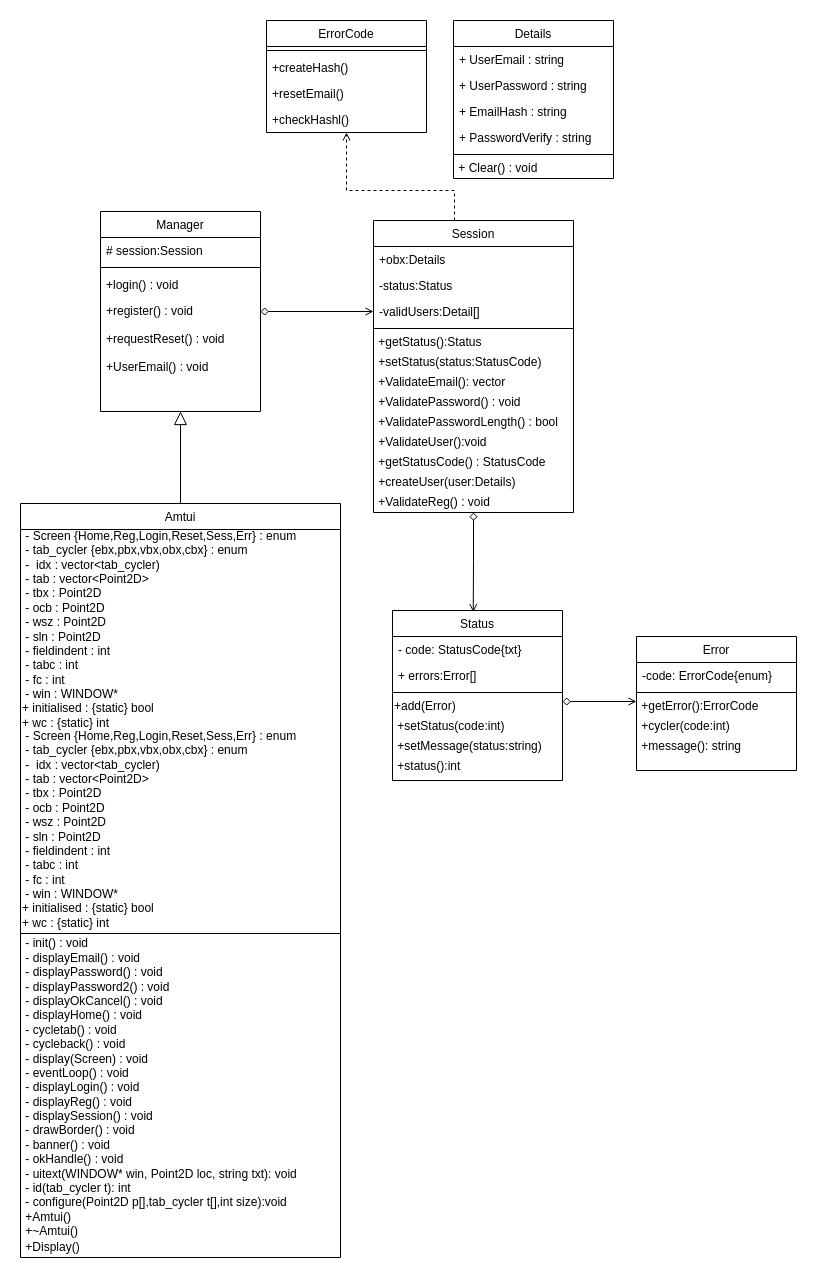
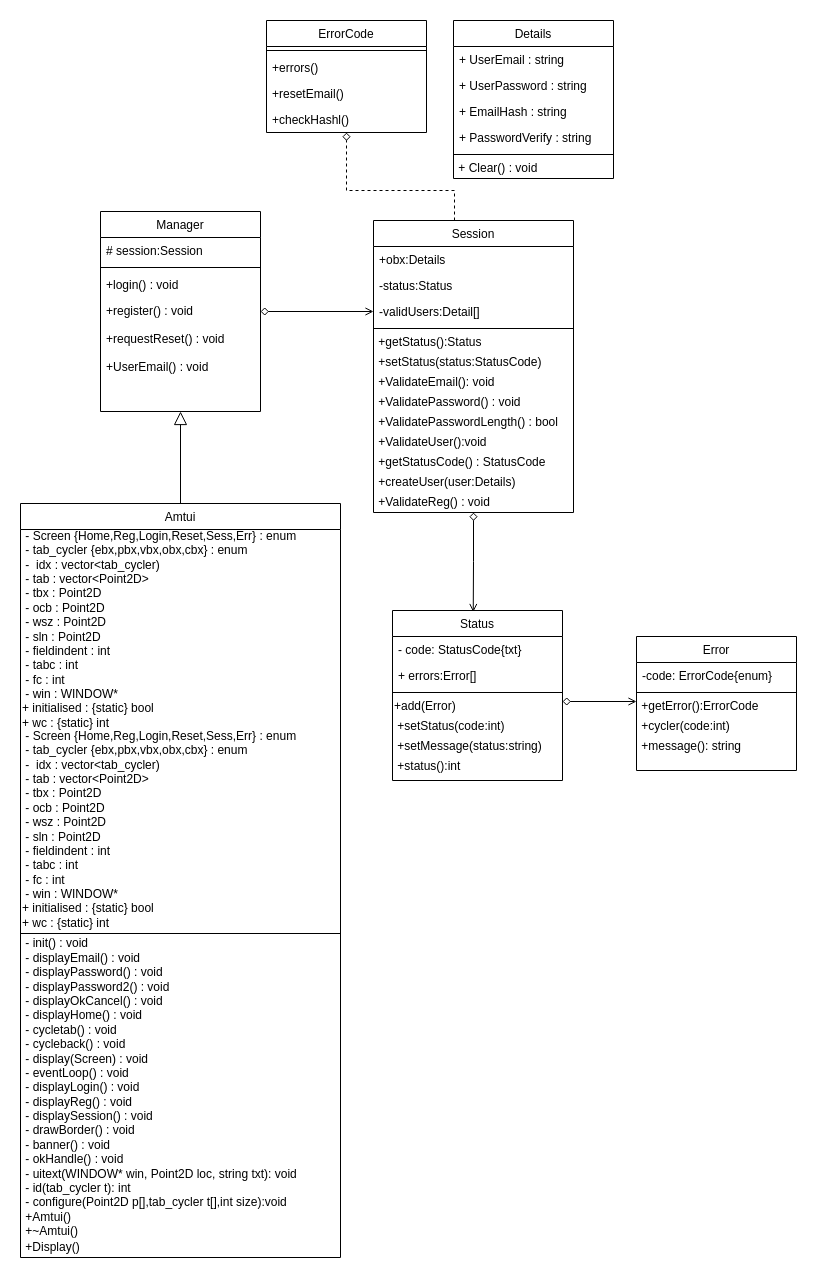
(316, 68) -> (302, 68)
(347, 138) -> (347, 141)
(447, 383) -> (439, 383)
